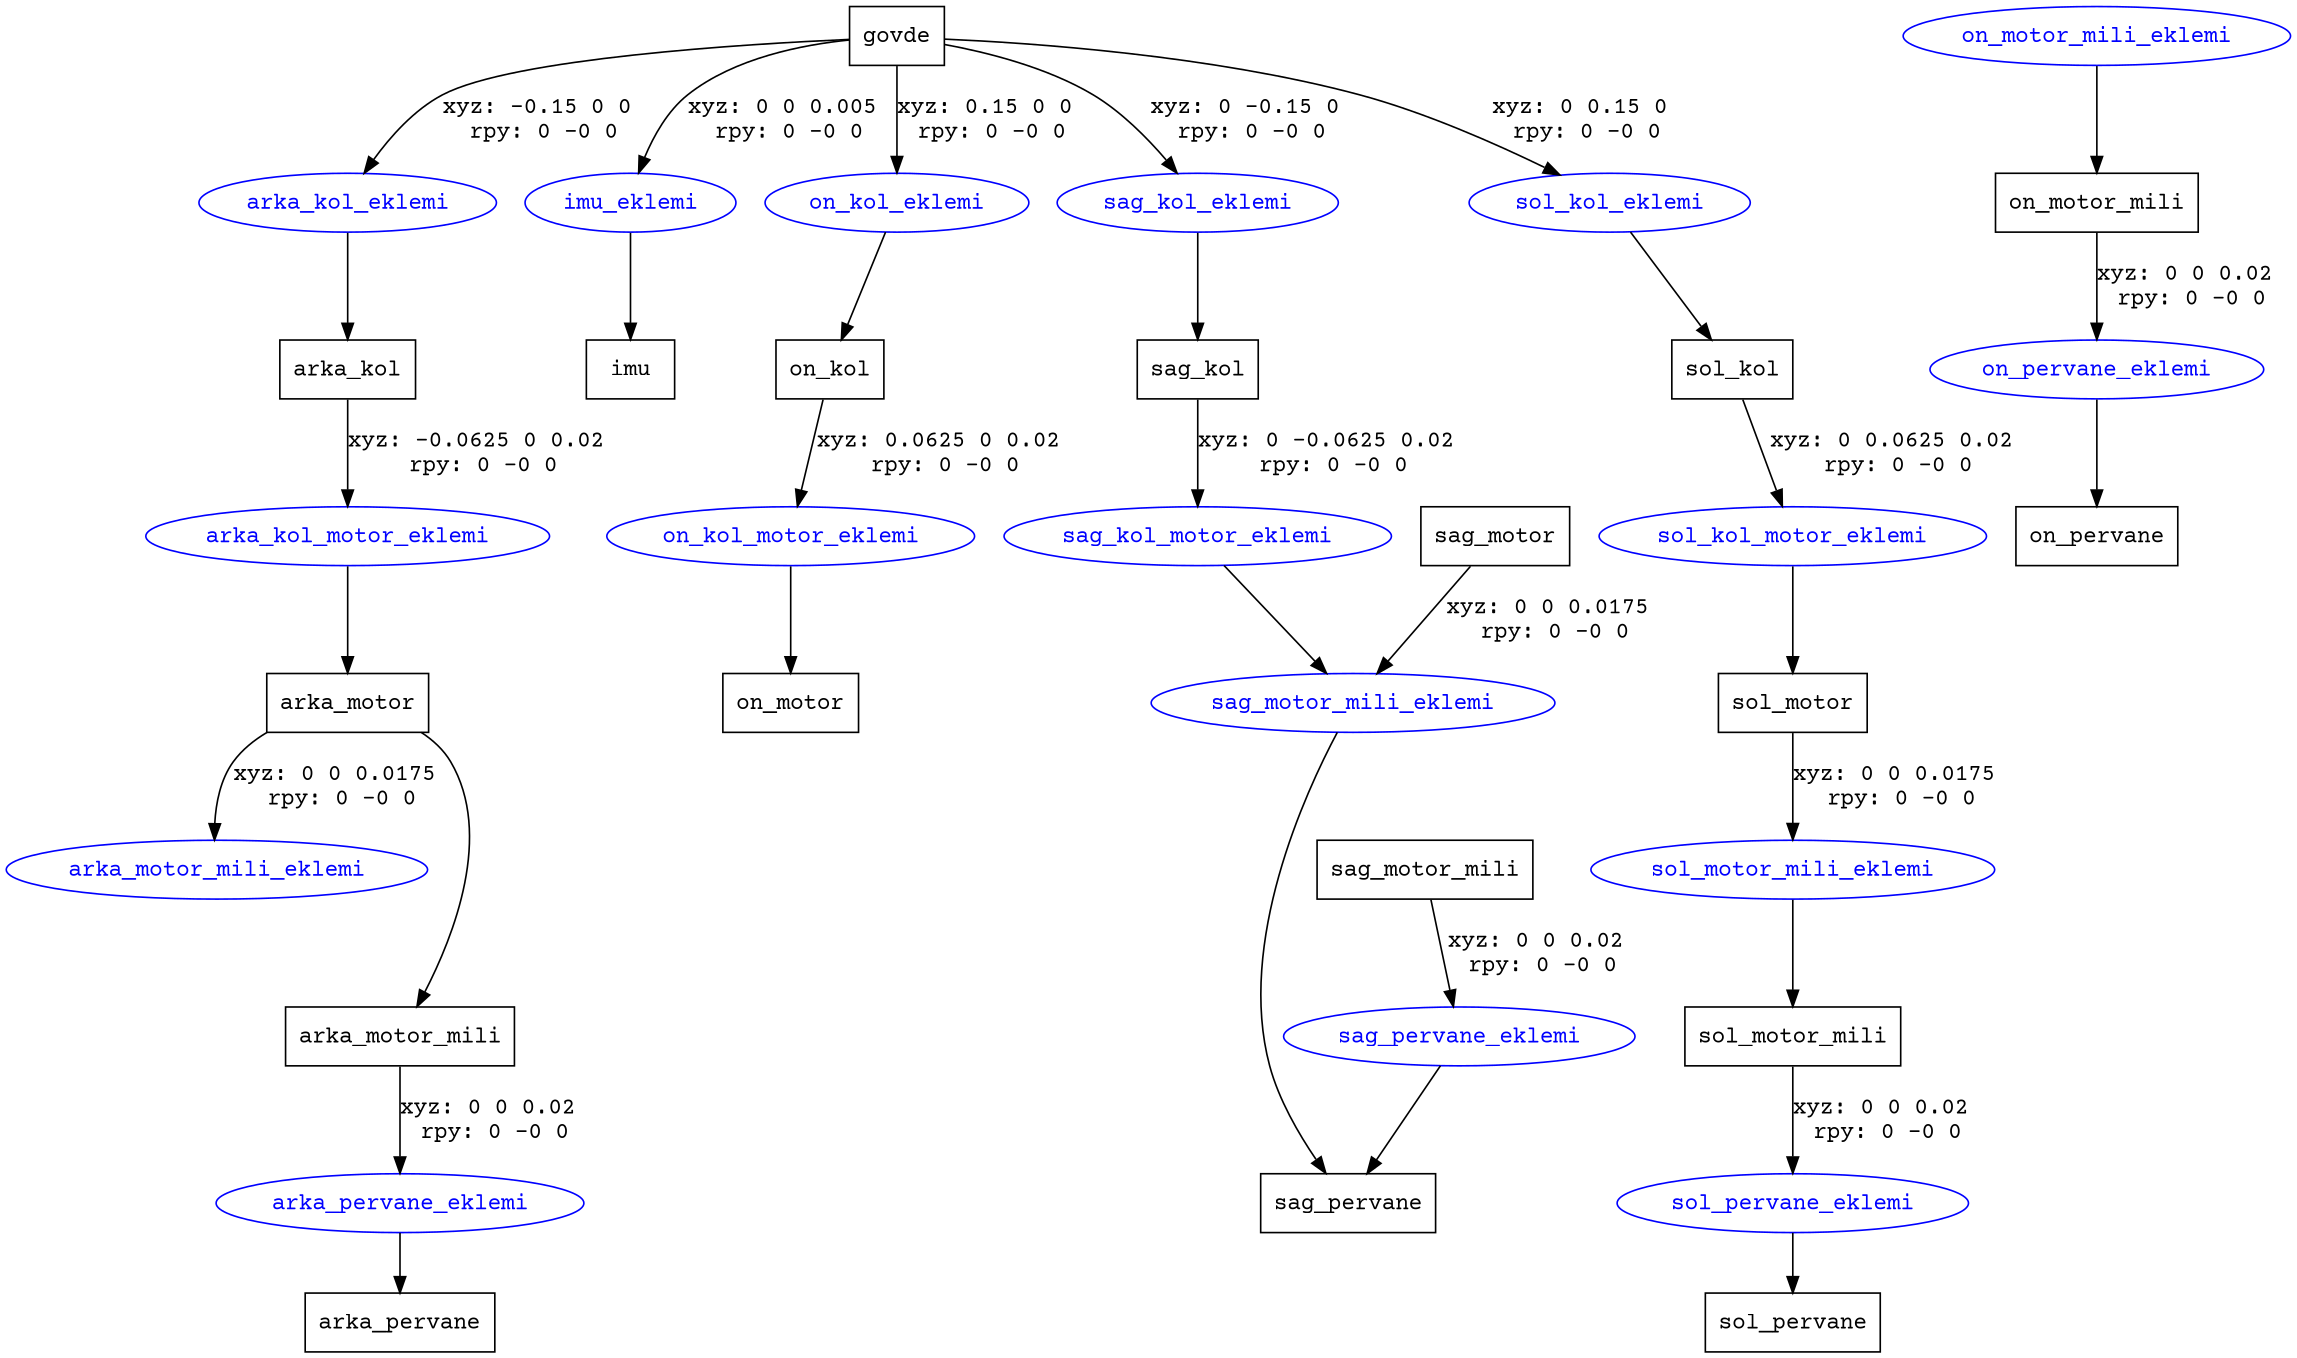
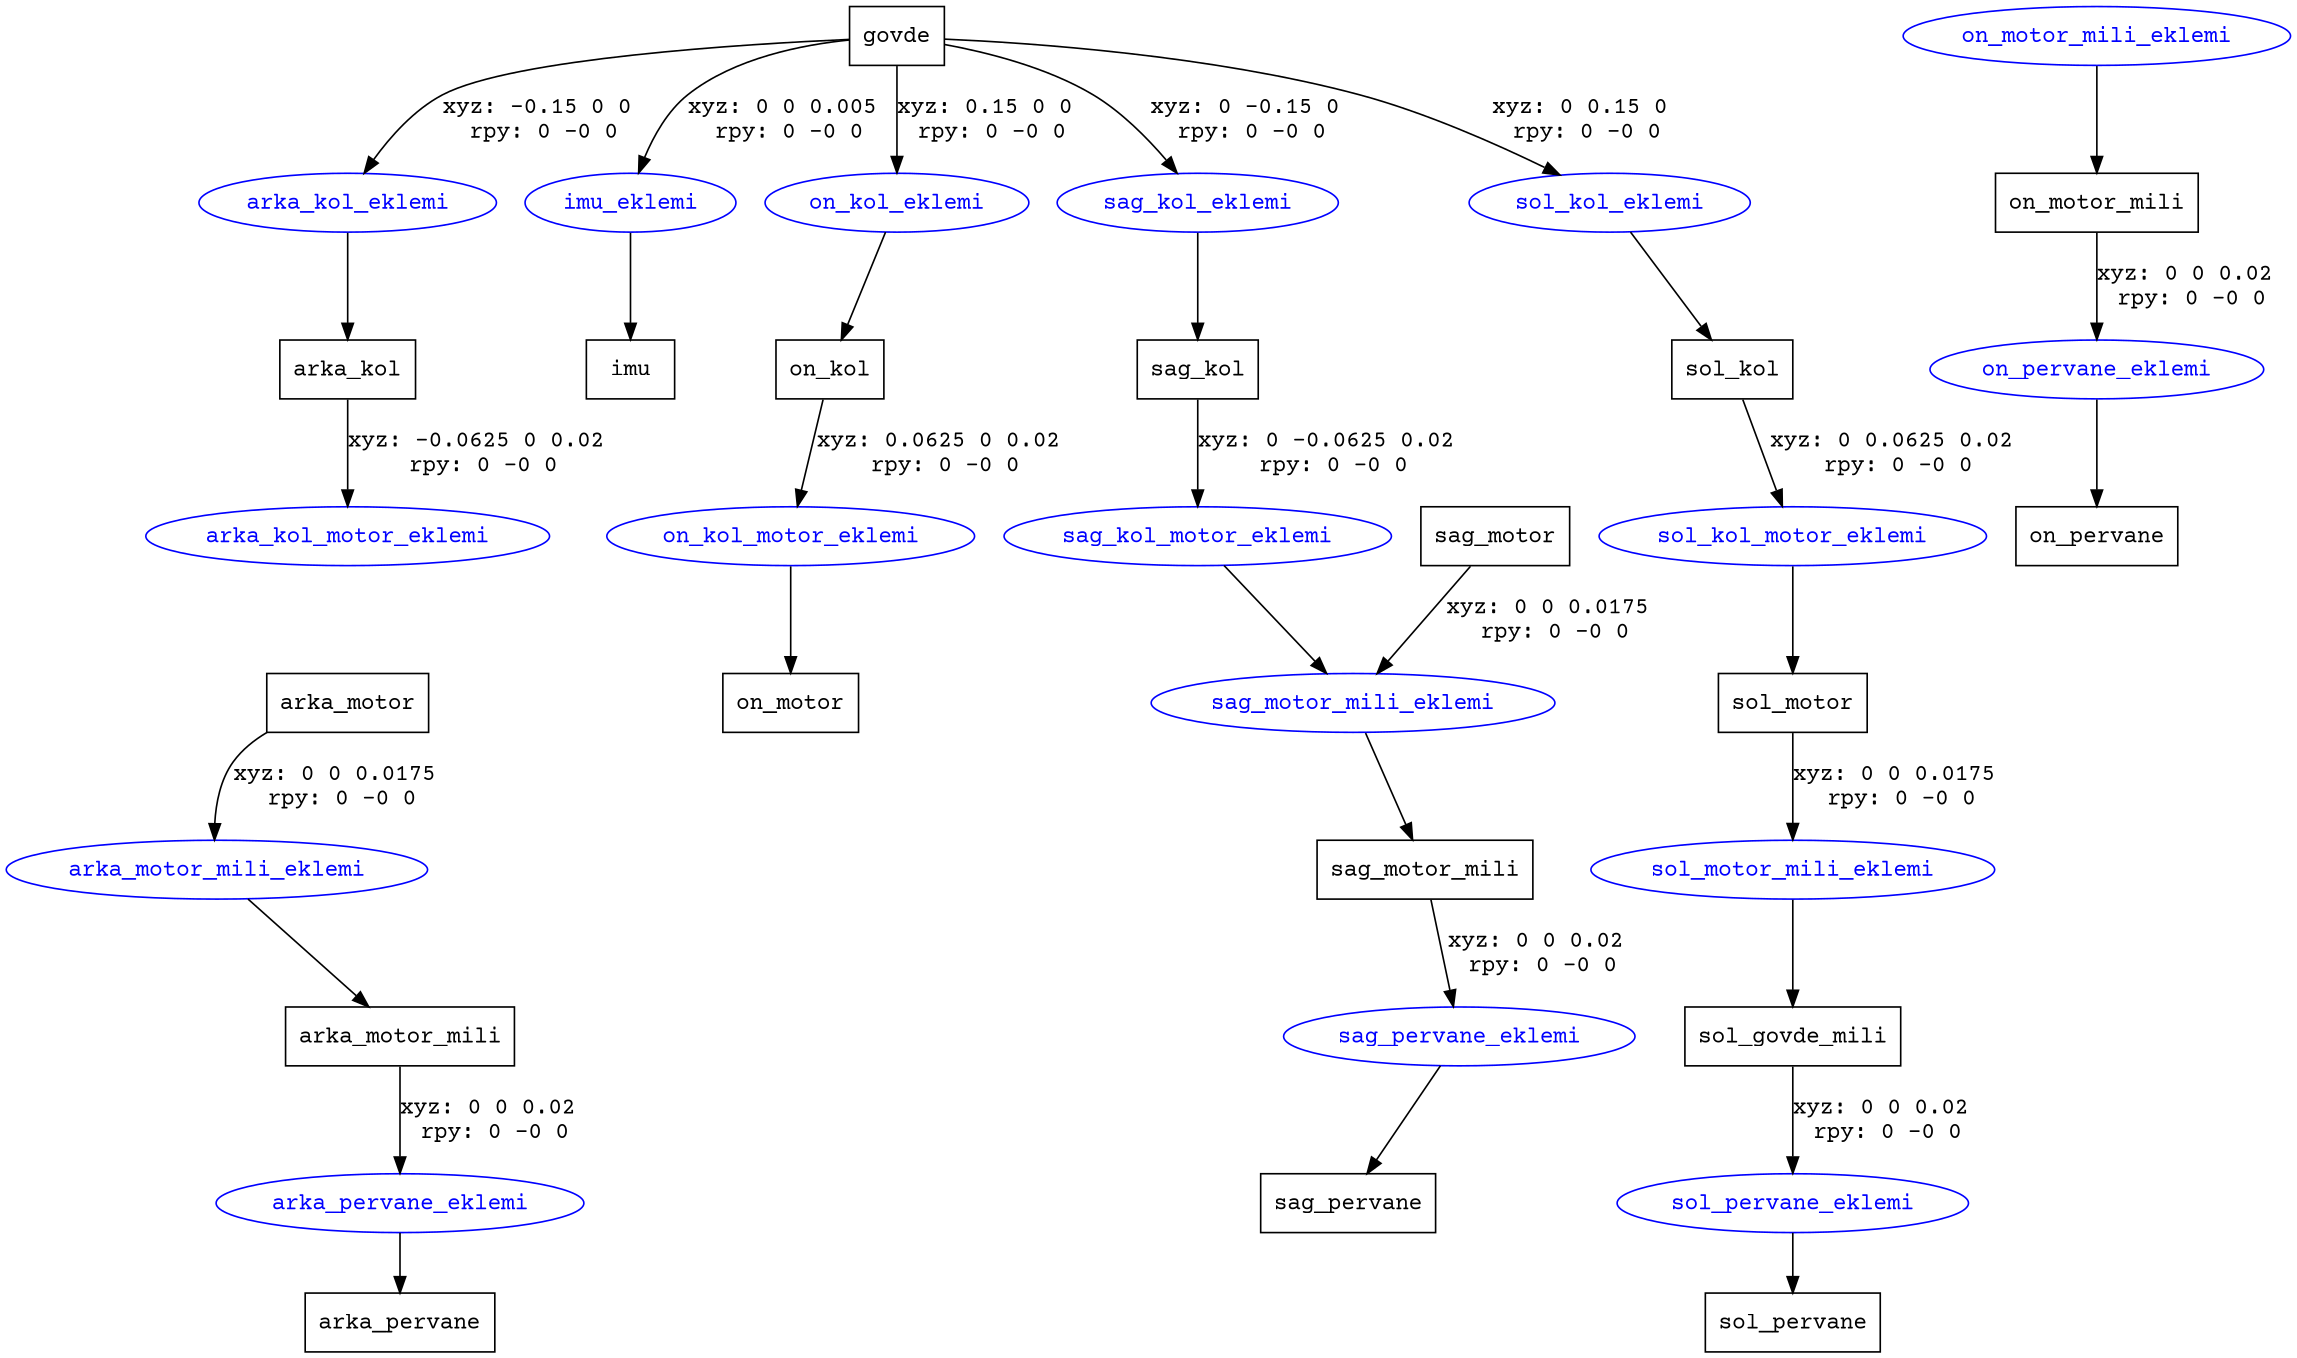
(348, 611) -> none
(468, 858) -> (302, 947)
(1265, 945) -> (1386, 779)
(1793, 1036) -> (1793, 1036)
